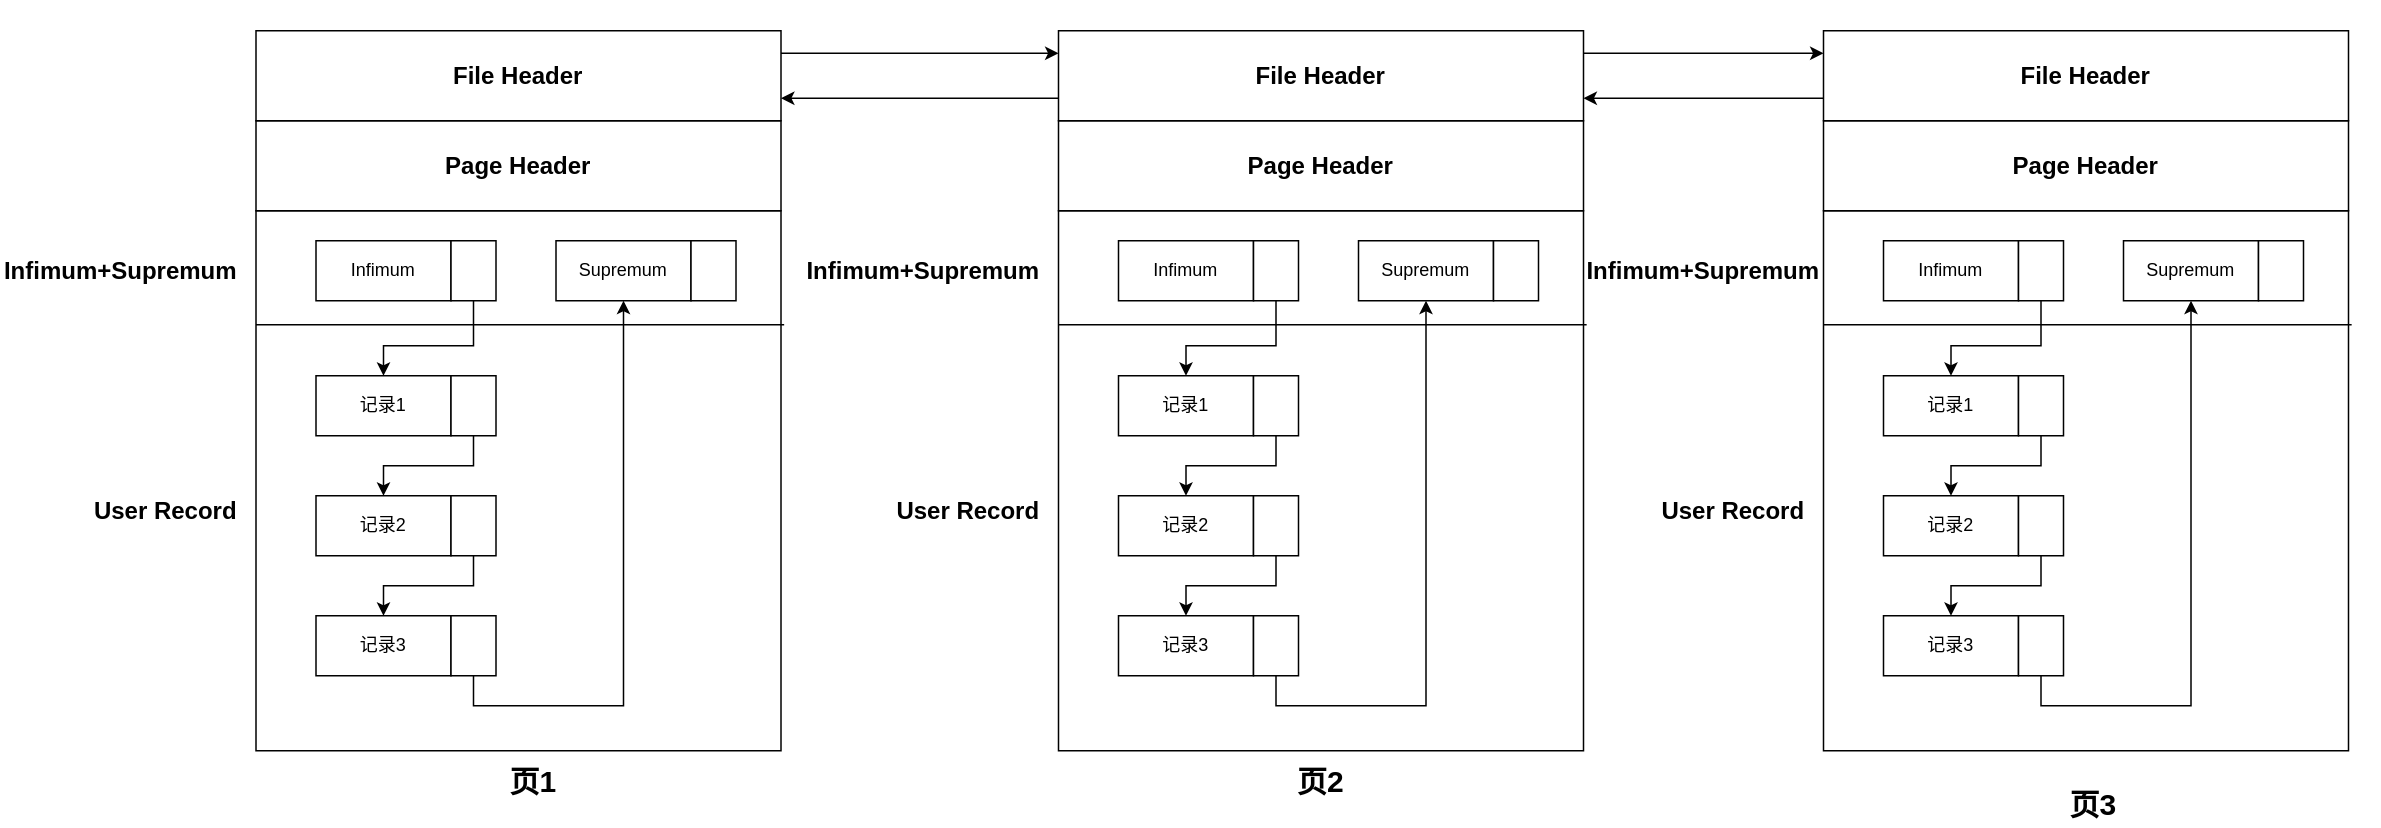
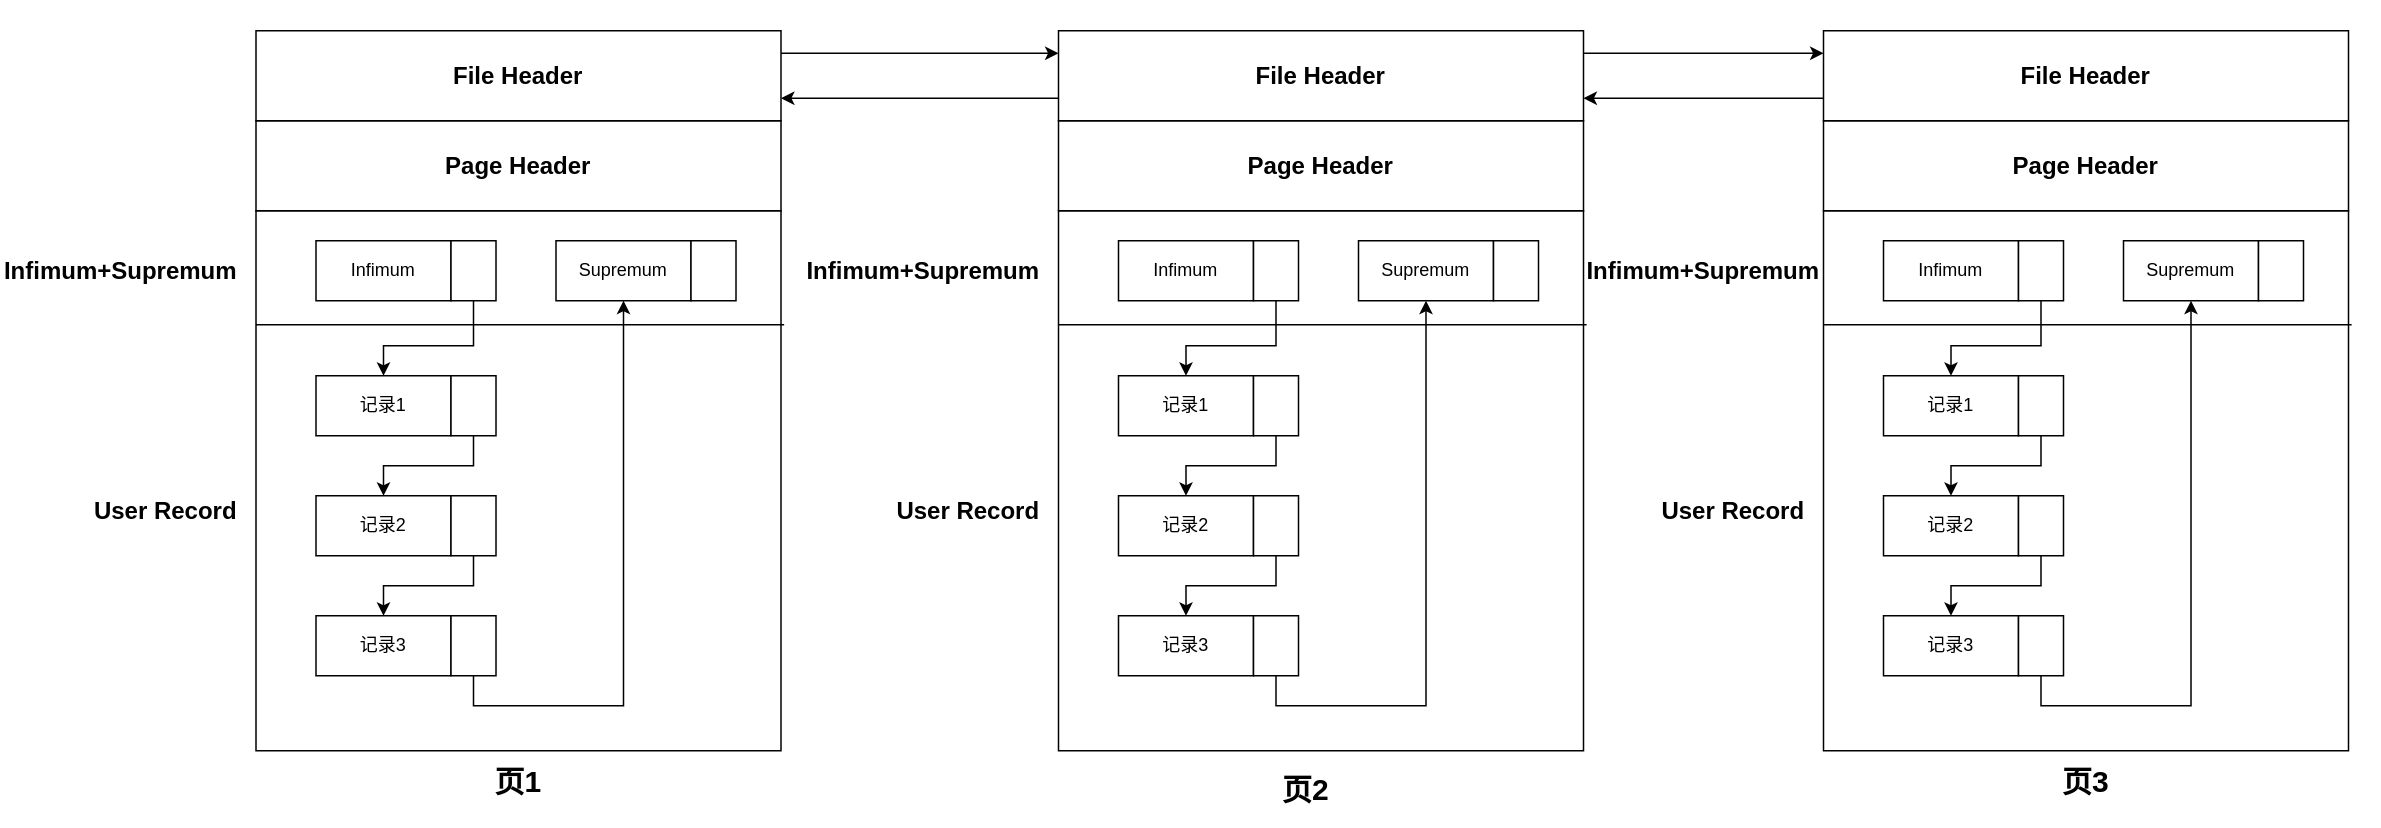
(533, 781) -> (518, 781)
(1321, 781) -> (1306, 788)
(2093, 803) -> (2086, 781)
